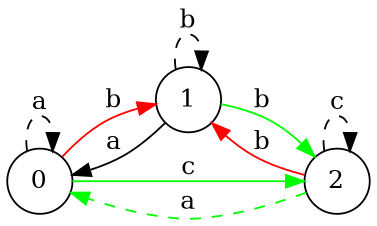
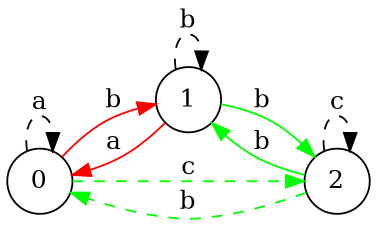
(131, 151) -> (131, 151)
(263, 160) -> (263, 160)
(179, 181) -> (179, 181)
(188, 202) -> (188, 202)
